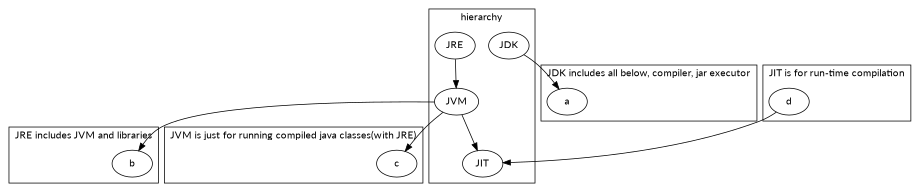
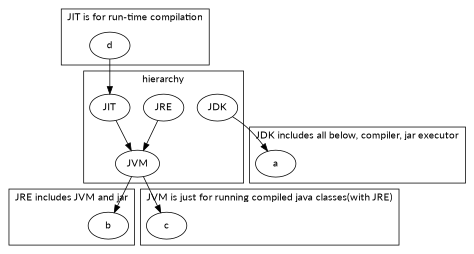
(468, 129) -> (122, 132)
(84, 136) -> (72, 198)
